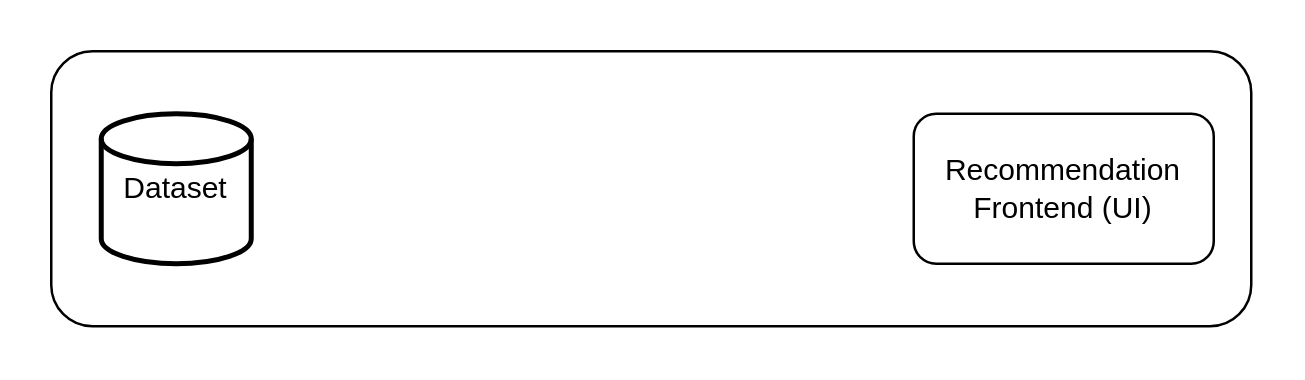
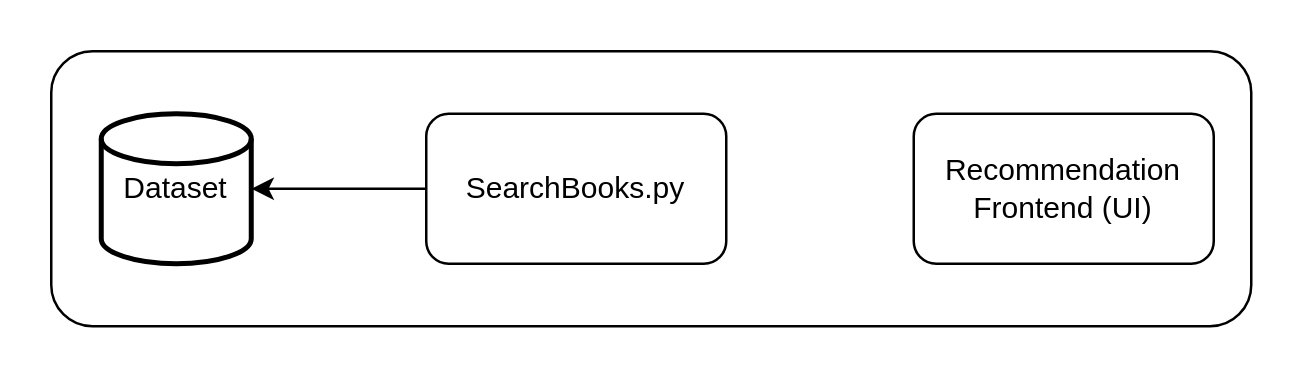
none -> (347, 189)
none -> (576, 189)
